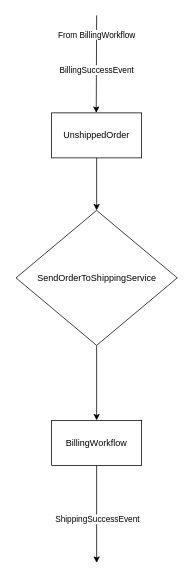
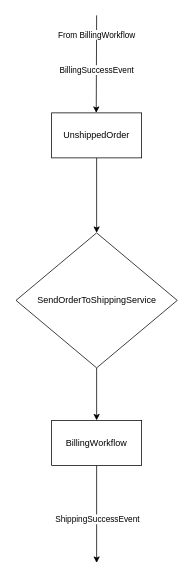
(96, 278) -> (96, 300)
